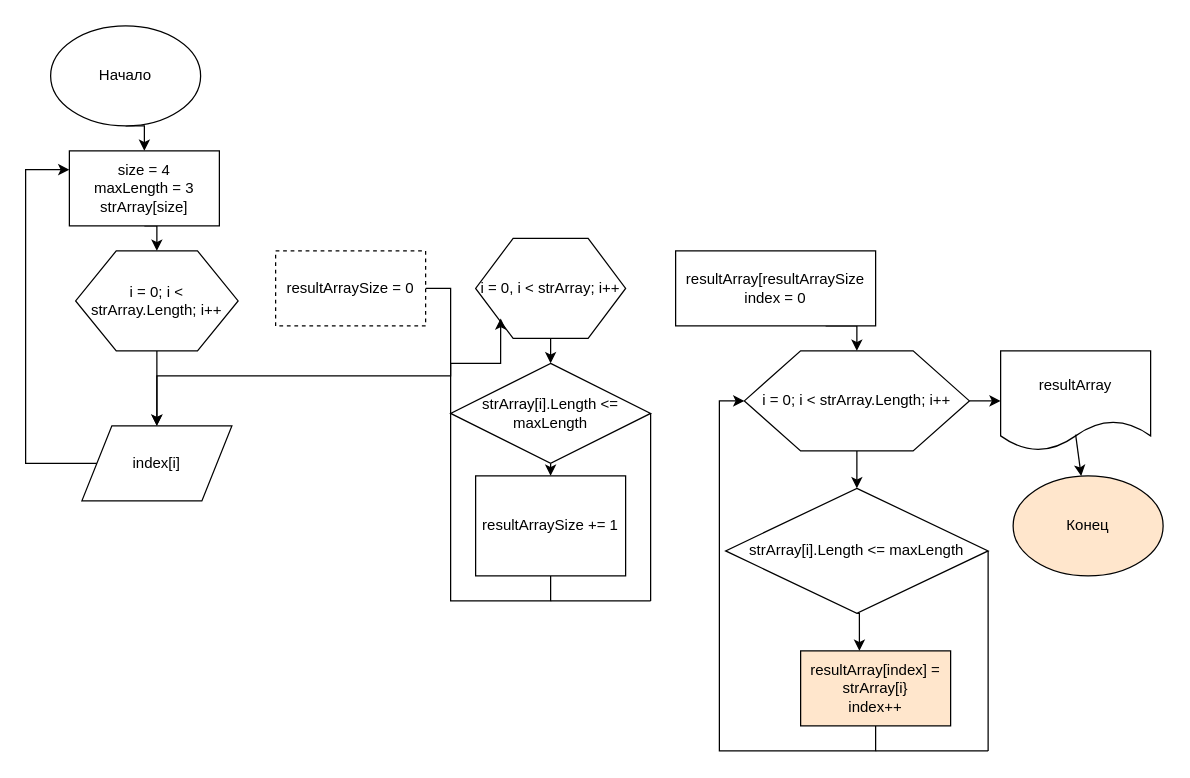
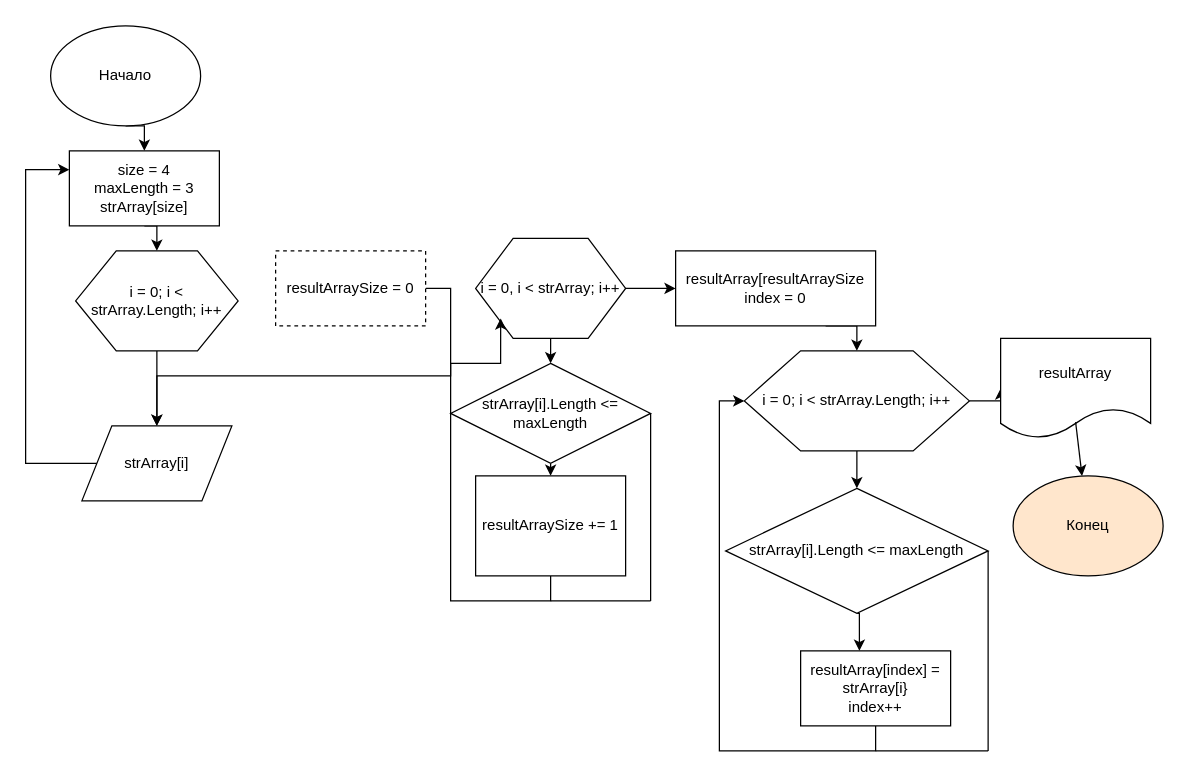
none -> (647, 288)
(1076, 401) -> (1076, 388)
(157, 463) -> (157, 463)
(876, 688) -> (876, 688)
